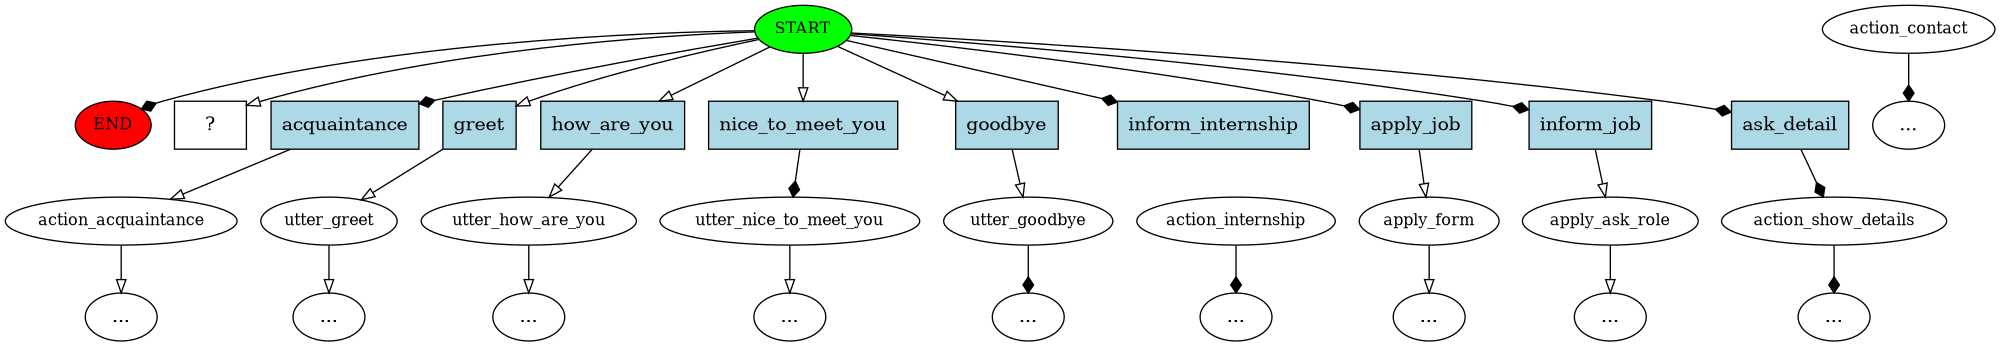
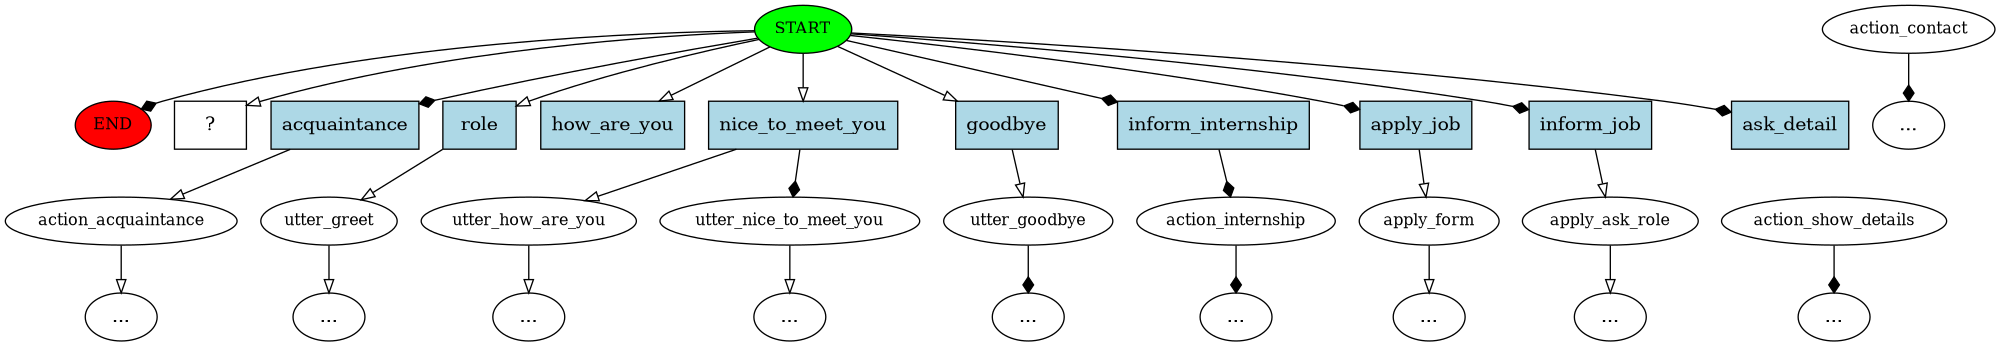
(480, 125) -> (480, 125)
none -> (1223, 165)
(1809, 166) -> none
(575, 168) -> (667, 173)
